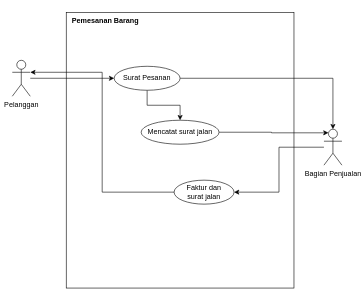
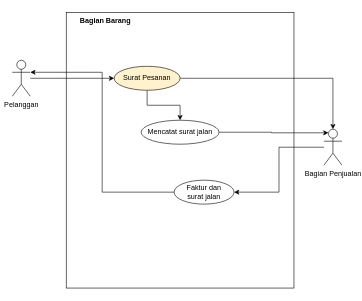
(106, 21) -> (106, 21)
(147, 78) -> (147, 78)
